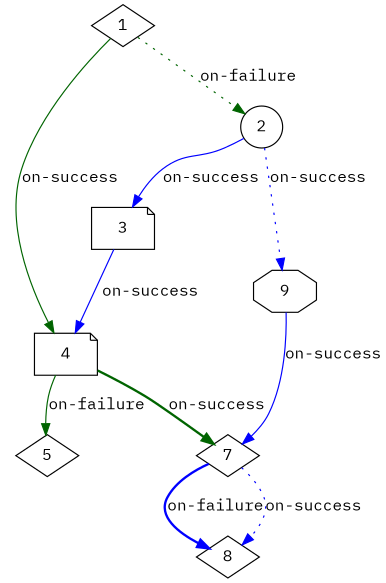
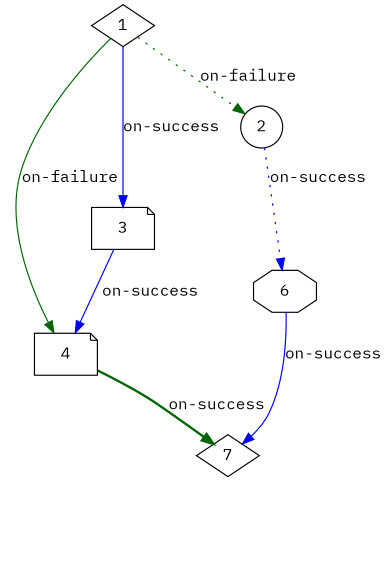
(185, 158) -> (123, 121)
(70, 178) -> (70, 178)
(285, 291) -> (285, 291)
(47, 456) -> none
(228, 557) -> none
